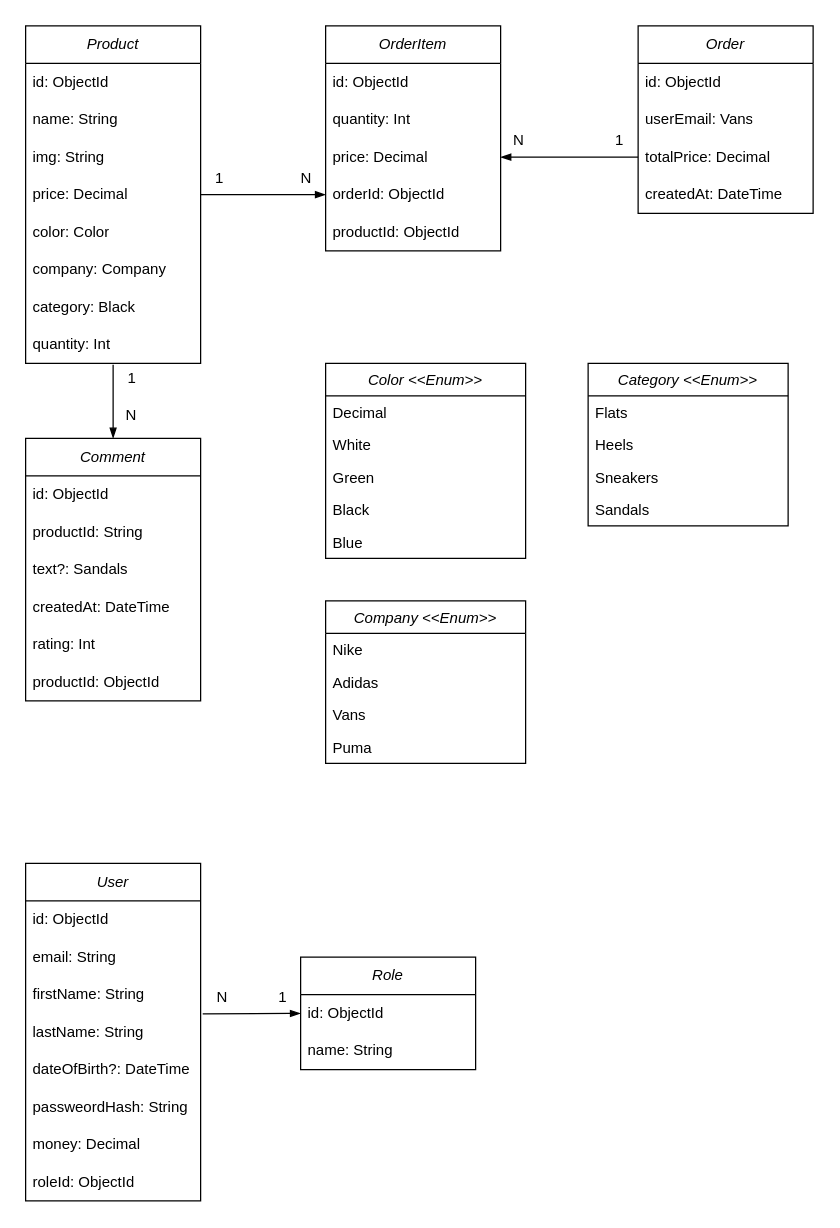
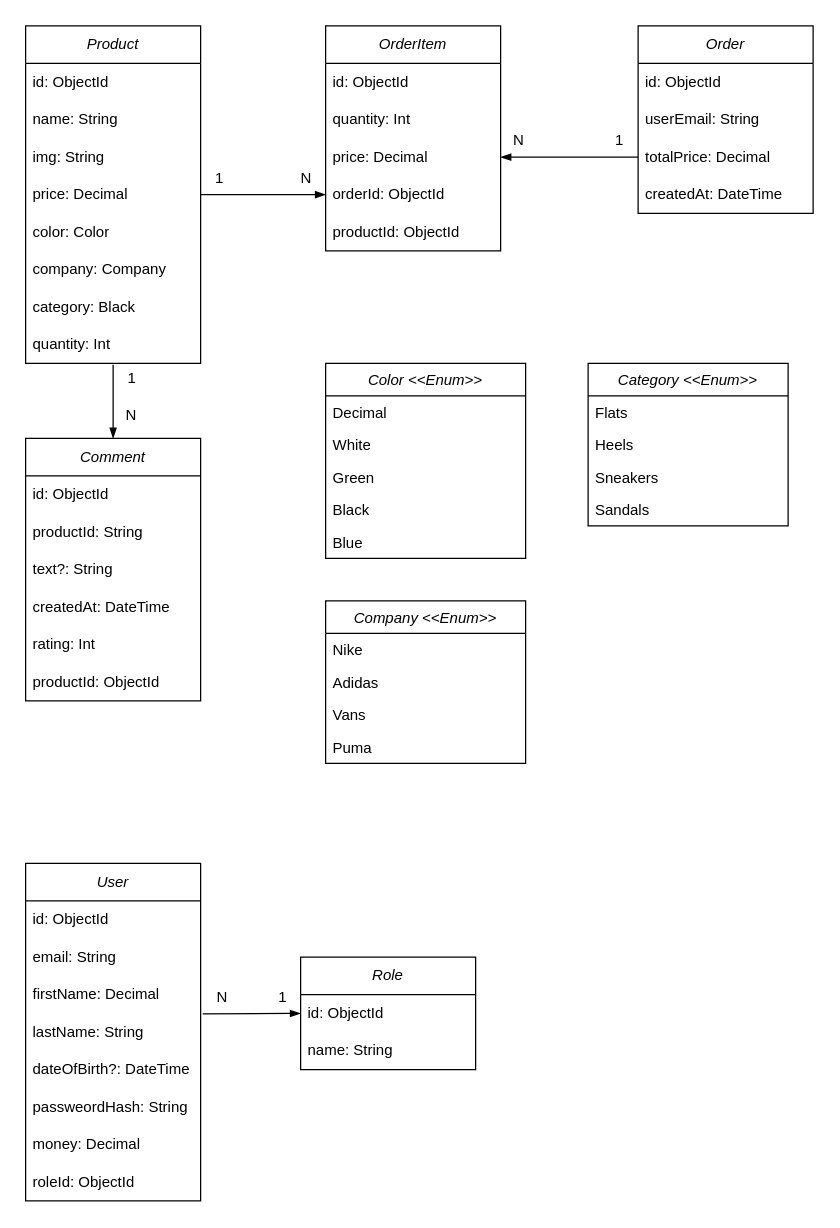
(701, 119) -> (707, 119)
(86, 569) -> (82, 569)
(97, 994) -> (99, 994)
